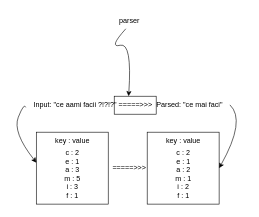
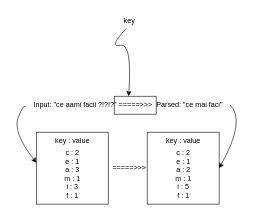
(130, 21) -> (130, 21)
(73, 174) -> (73, 174)
(184, 174) -> (184, 174)
